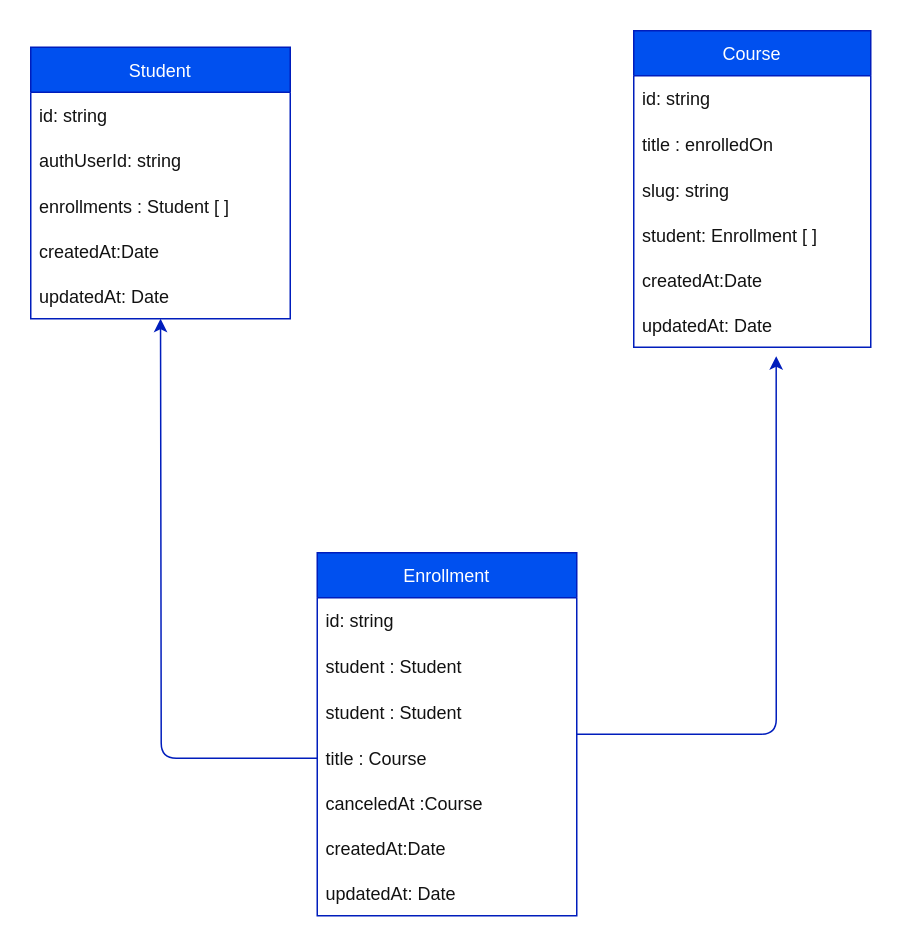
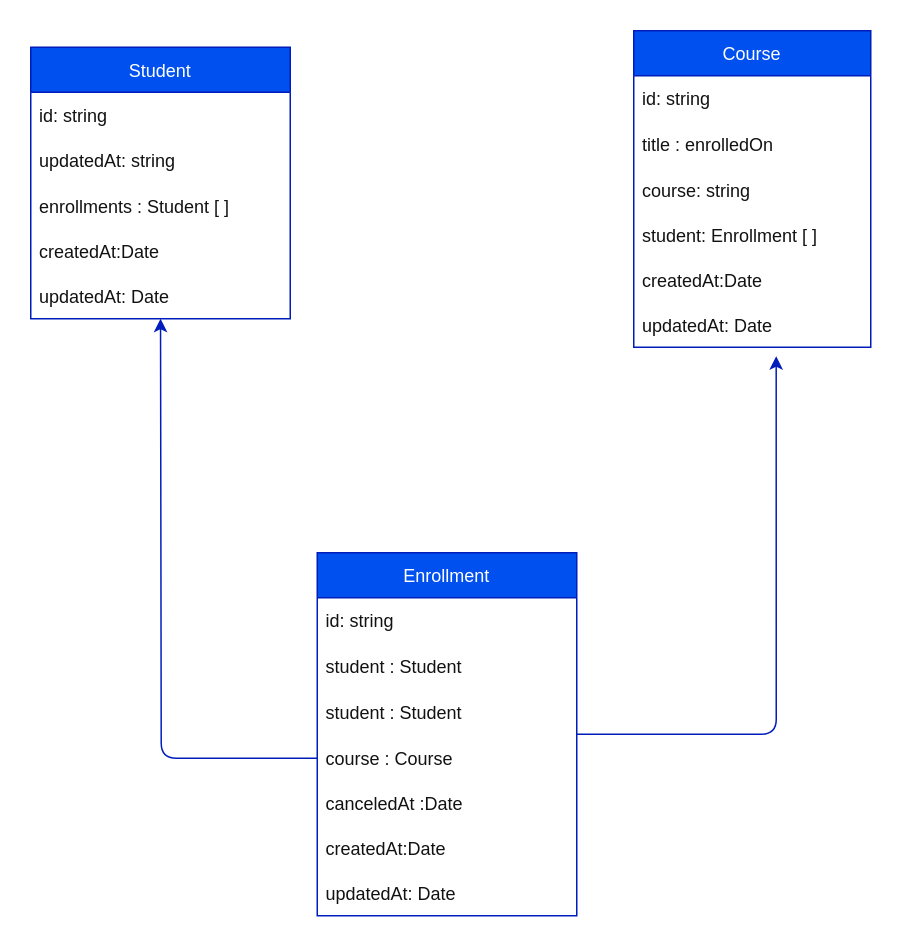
(123, 161) -> (118, 161)
(693, 191) -> (706, 191)
(392, 759) -> (402, 759)
(409, 804) -> (399, 804)
